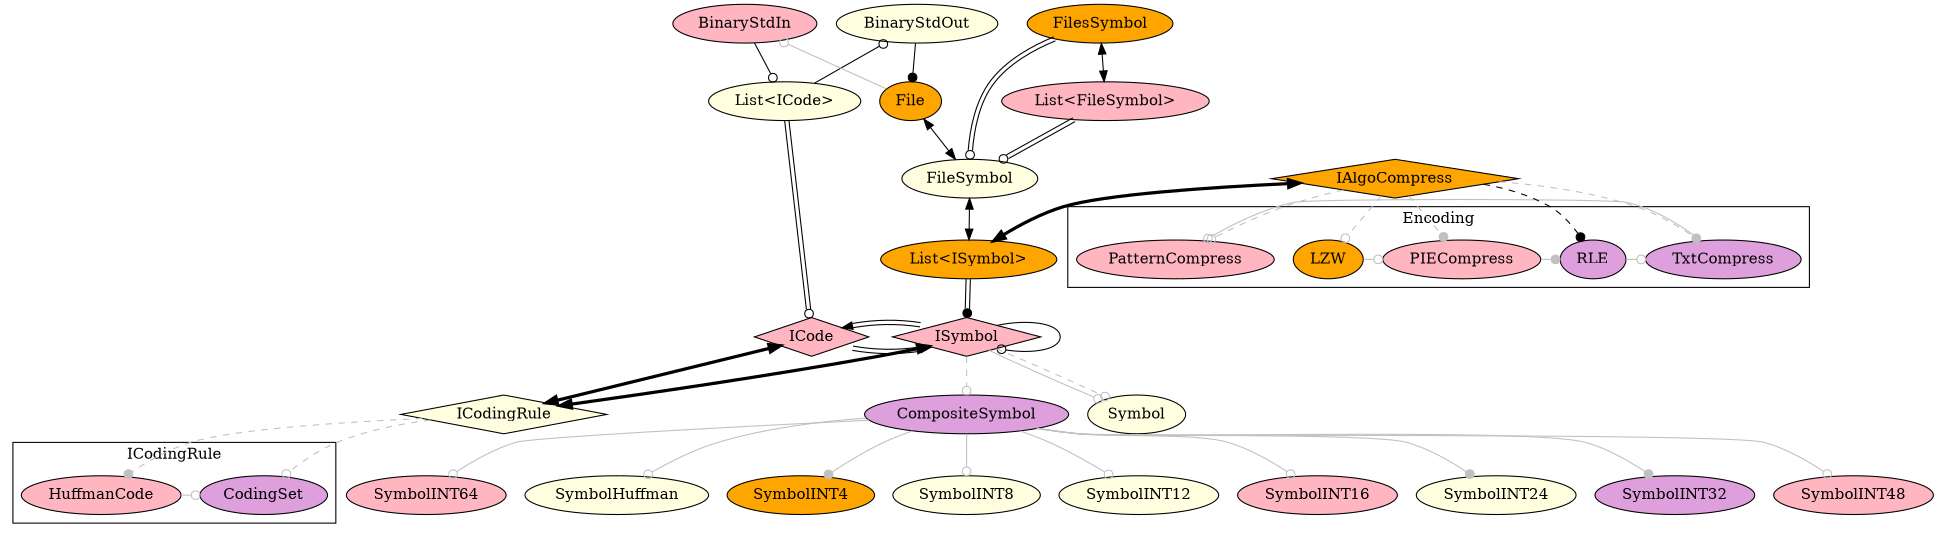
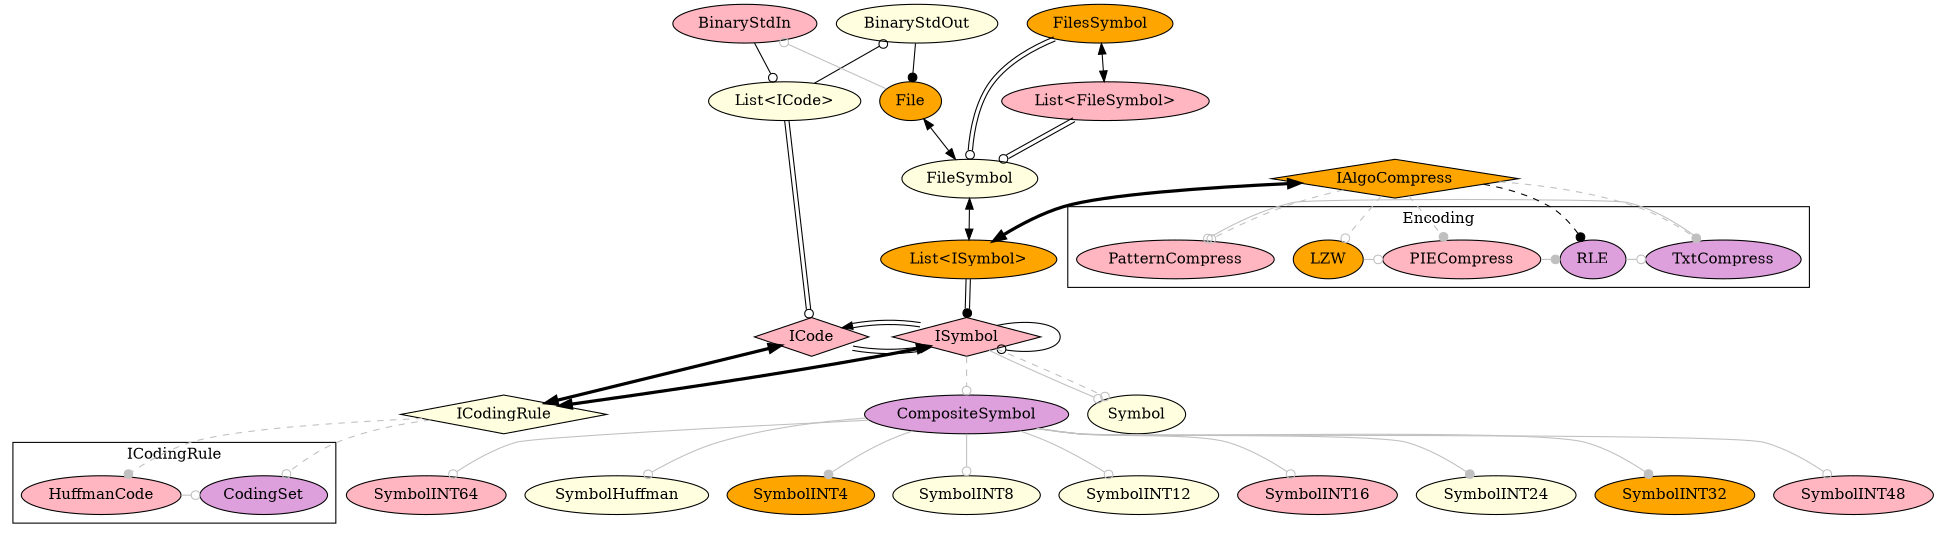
(1675, 495) -> (1675, 495)
